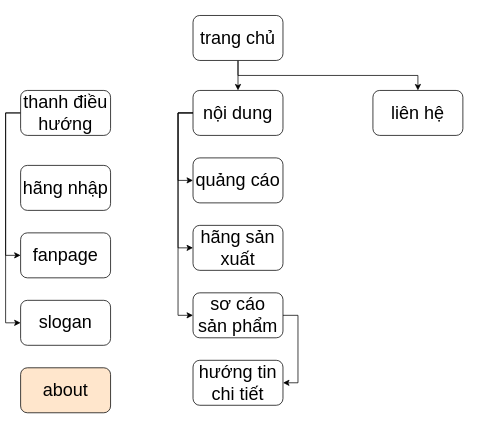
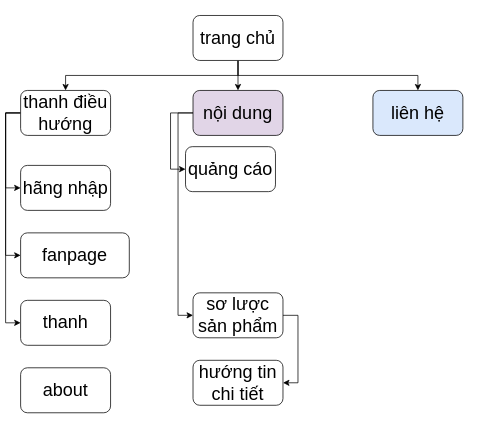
none -> (146, 75)
(238, 113) -> (238, 113)
(418, 113) -> (418, 113)
(238, 180) -> (231, 169)
none -> (14, 188)
(186, 248) -> none
(238, 248) -> none
(66, 255) -> (75, 255)
(238, 315) -> (238, 315)
(66, 323) -> (66, 323)
(66, 390) -> (66, 390)
